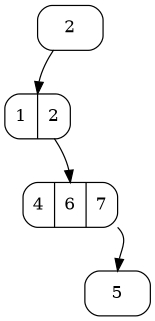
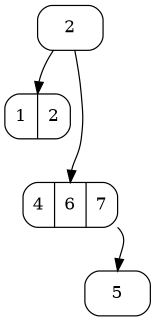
(63, 154) -> (83, 111)
